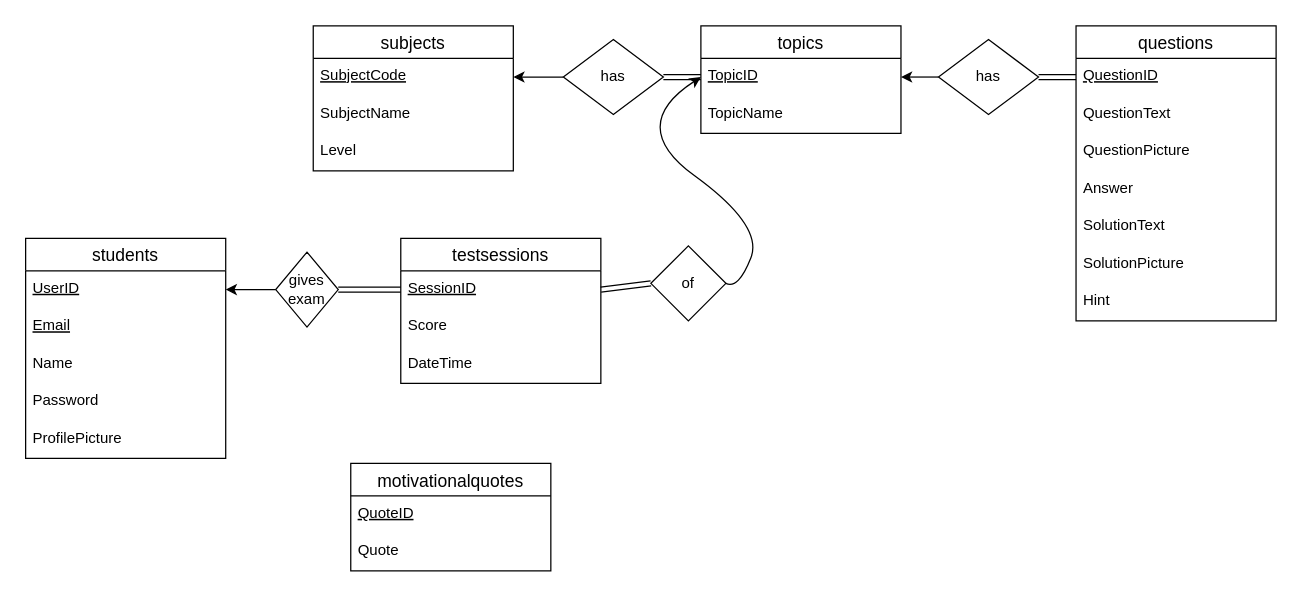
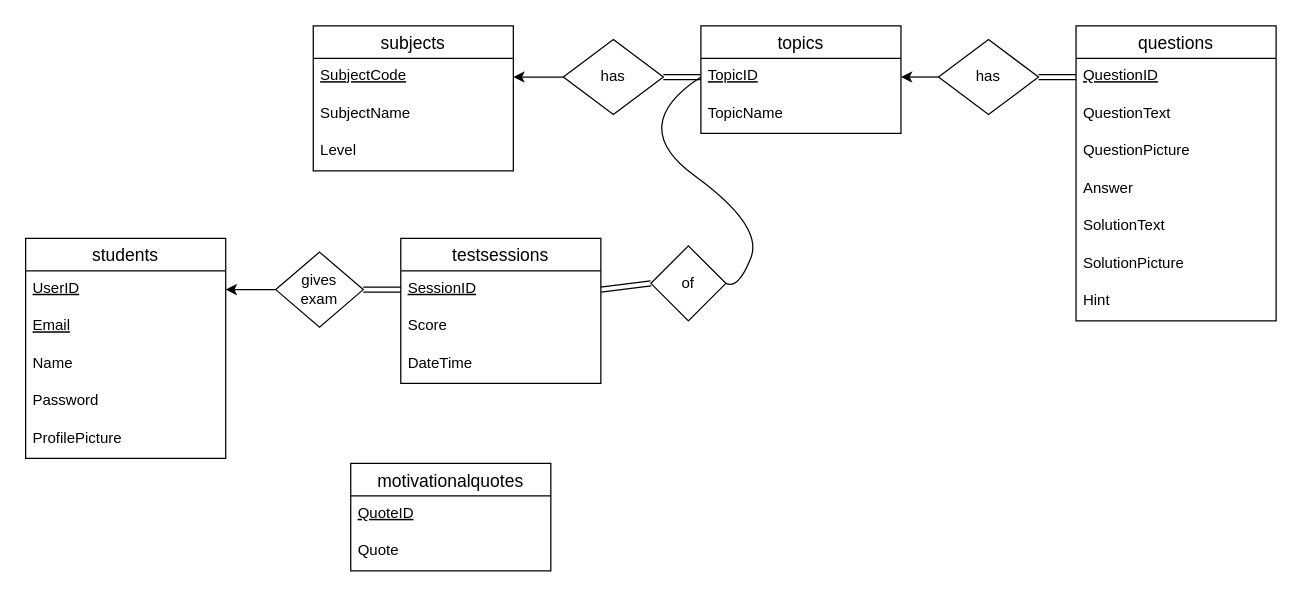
(662, 115) -> (664, 115)
(307, 289) -> (319, 289)
